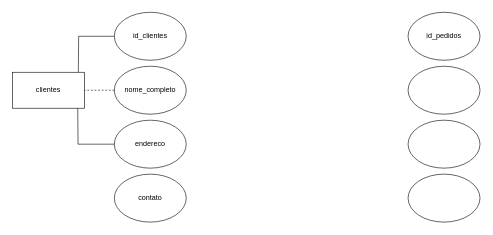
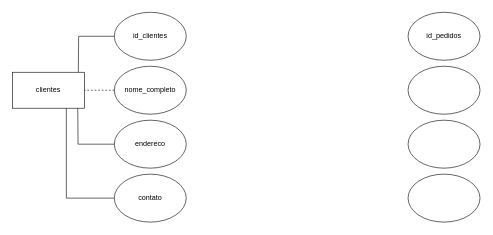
none -> (66, 177)
